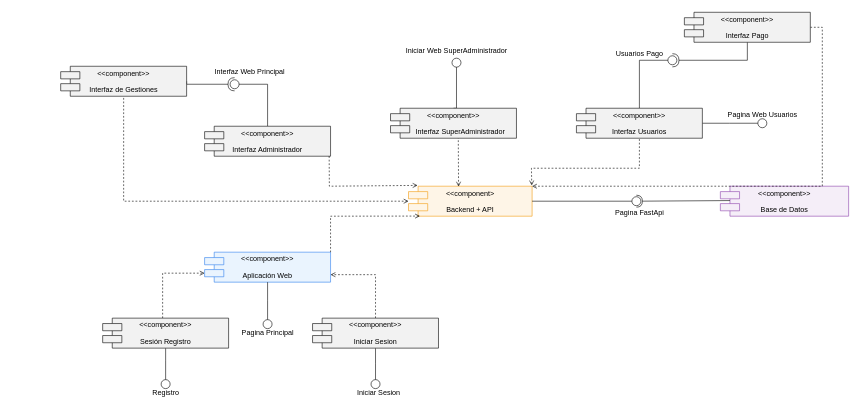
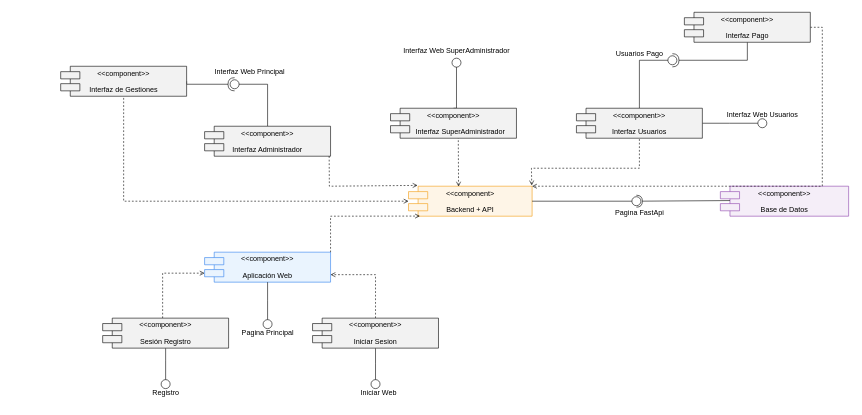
(457, 51) -> (457, 51)
(763, 115) -> (763, 115)
(379, 393) -> (379, 393)
